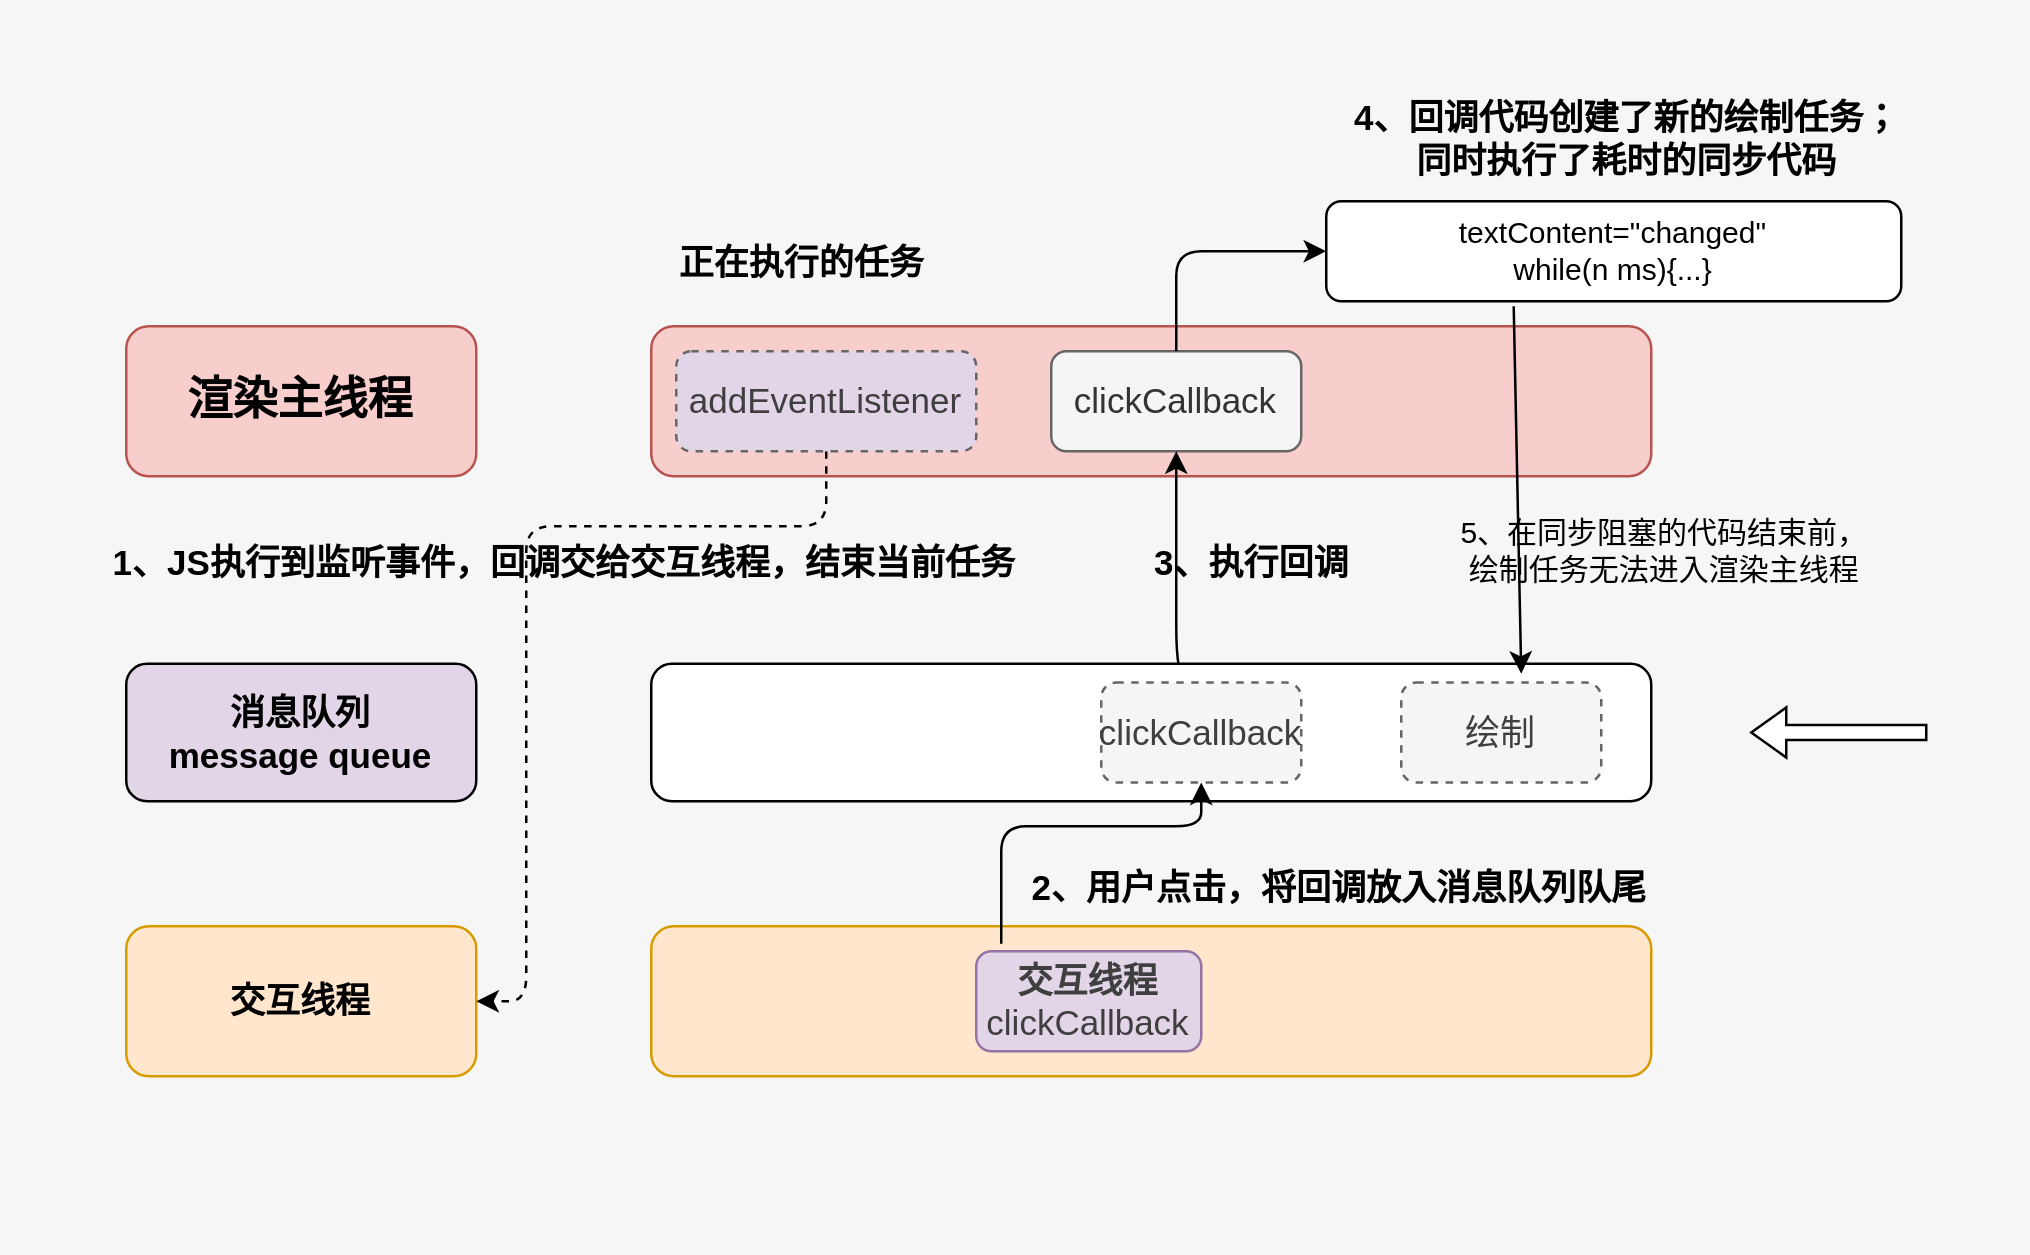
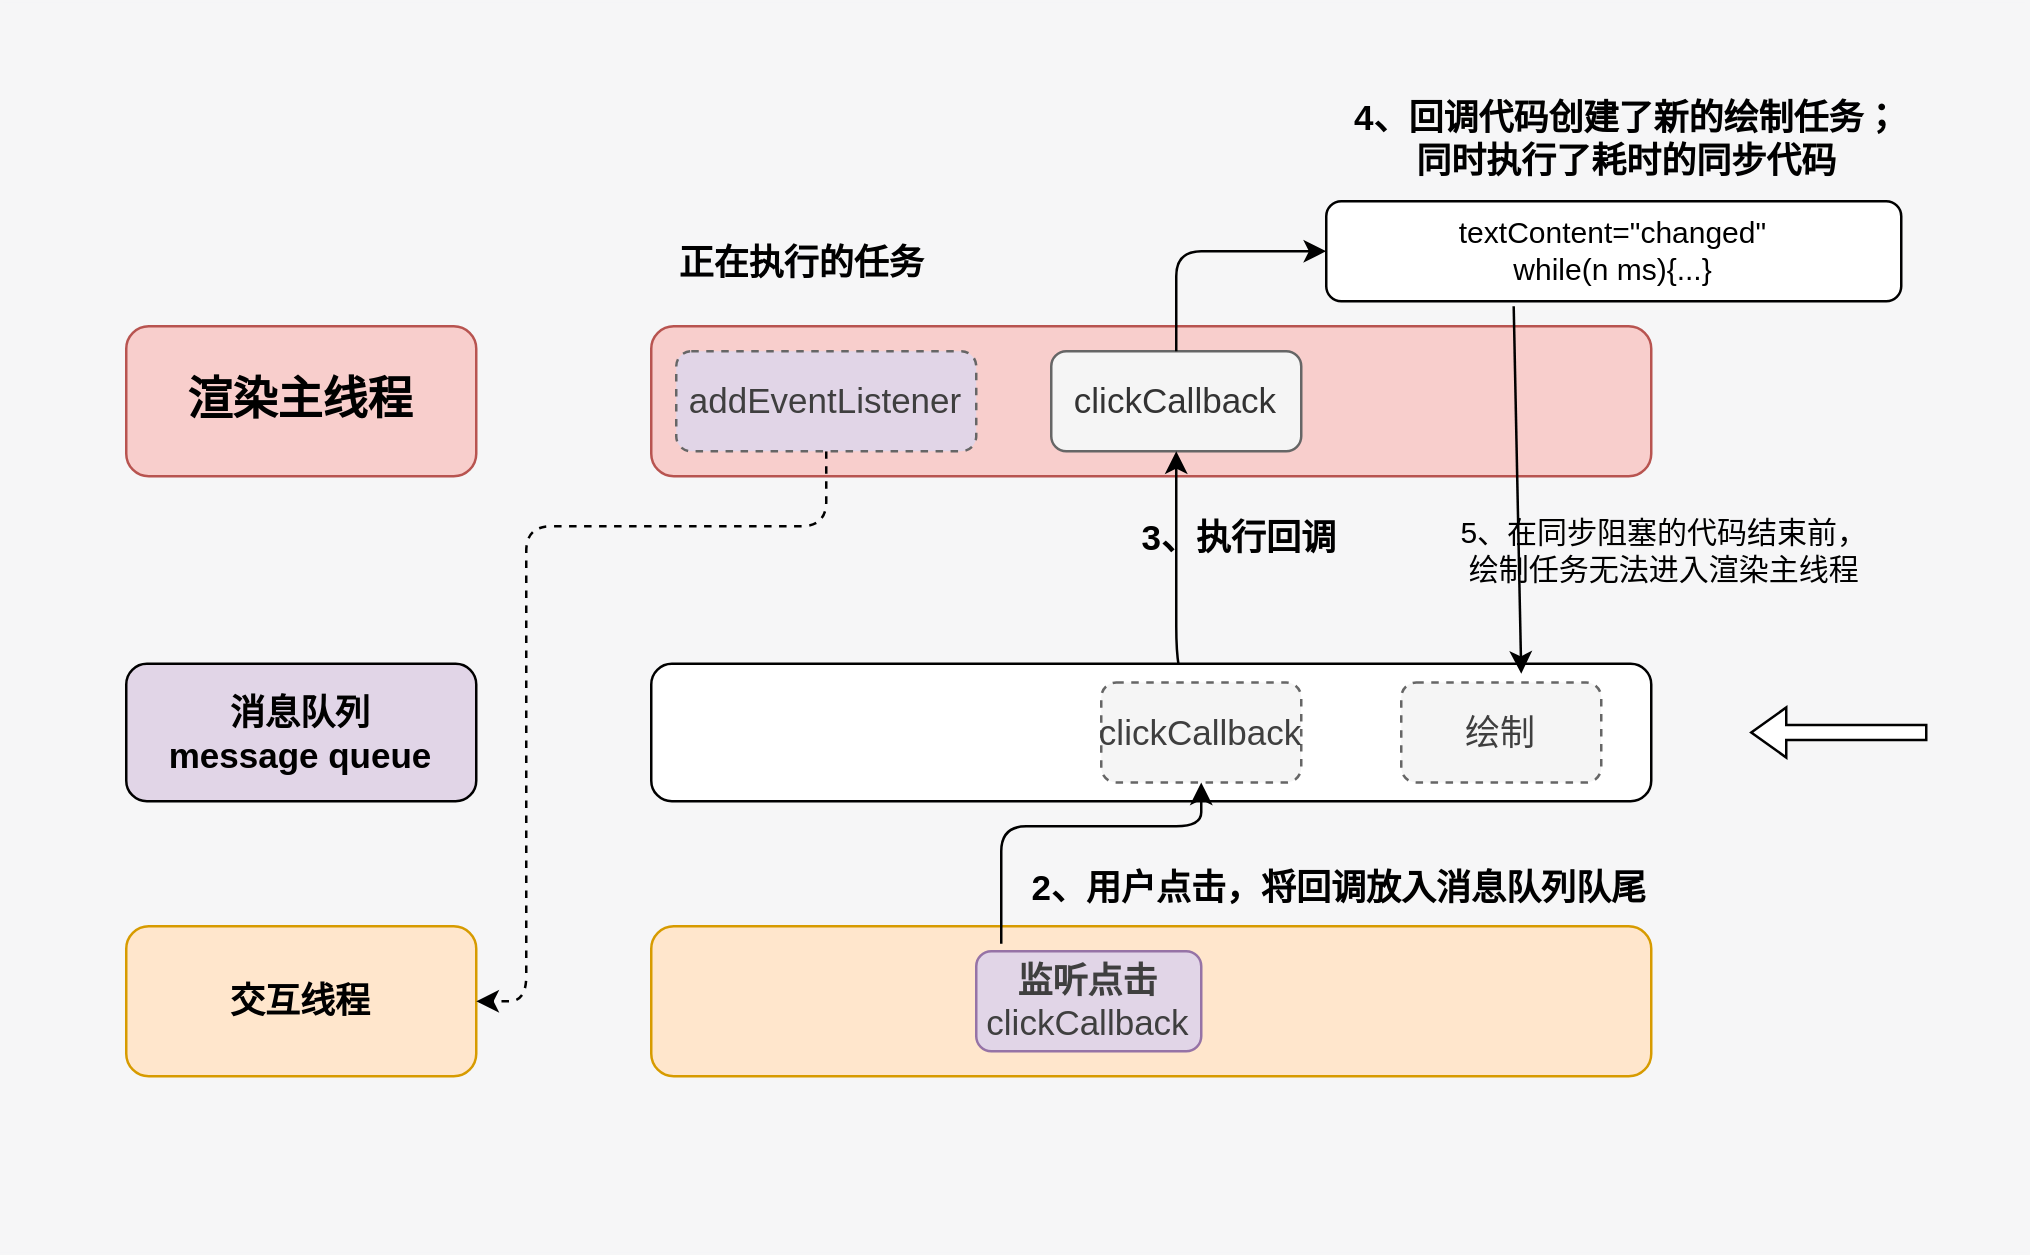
(564, 564) -> none
(1251, 564) -> (1239, 539)
(1089, 1001) -> (1089, 1001)
